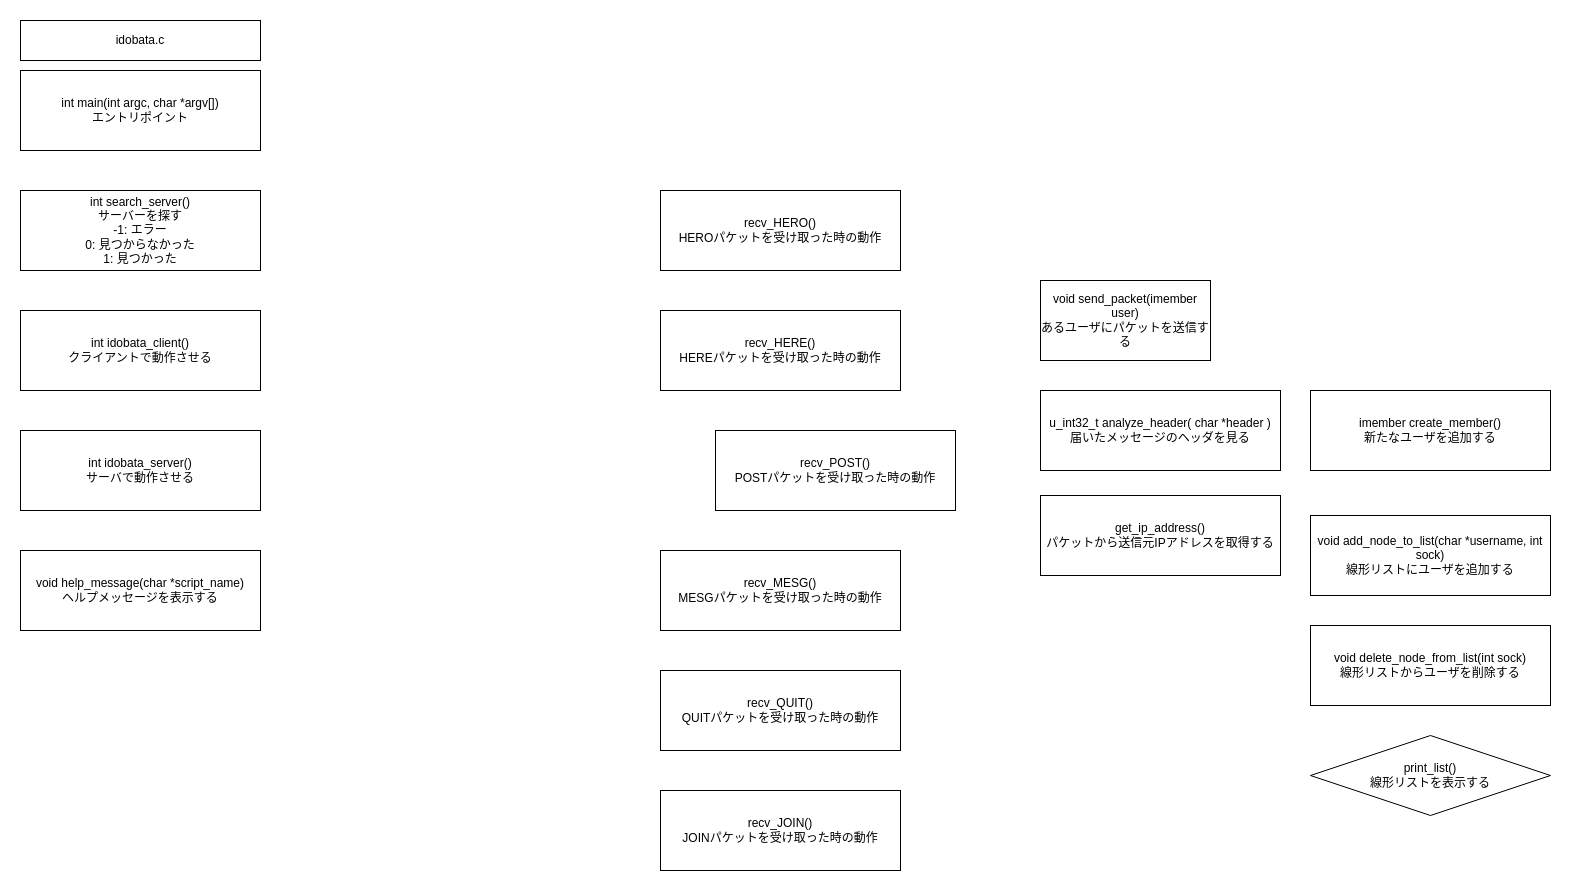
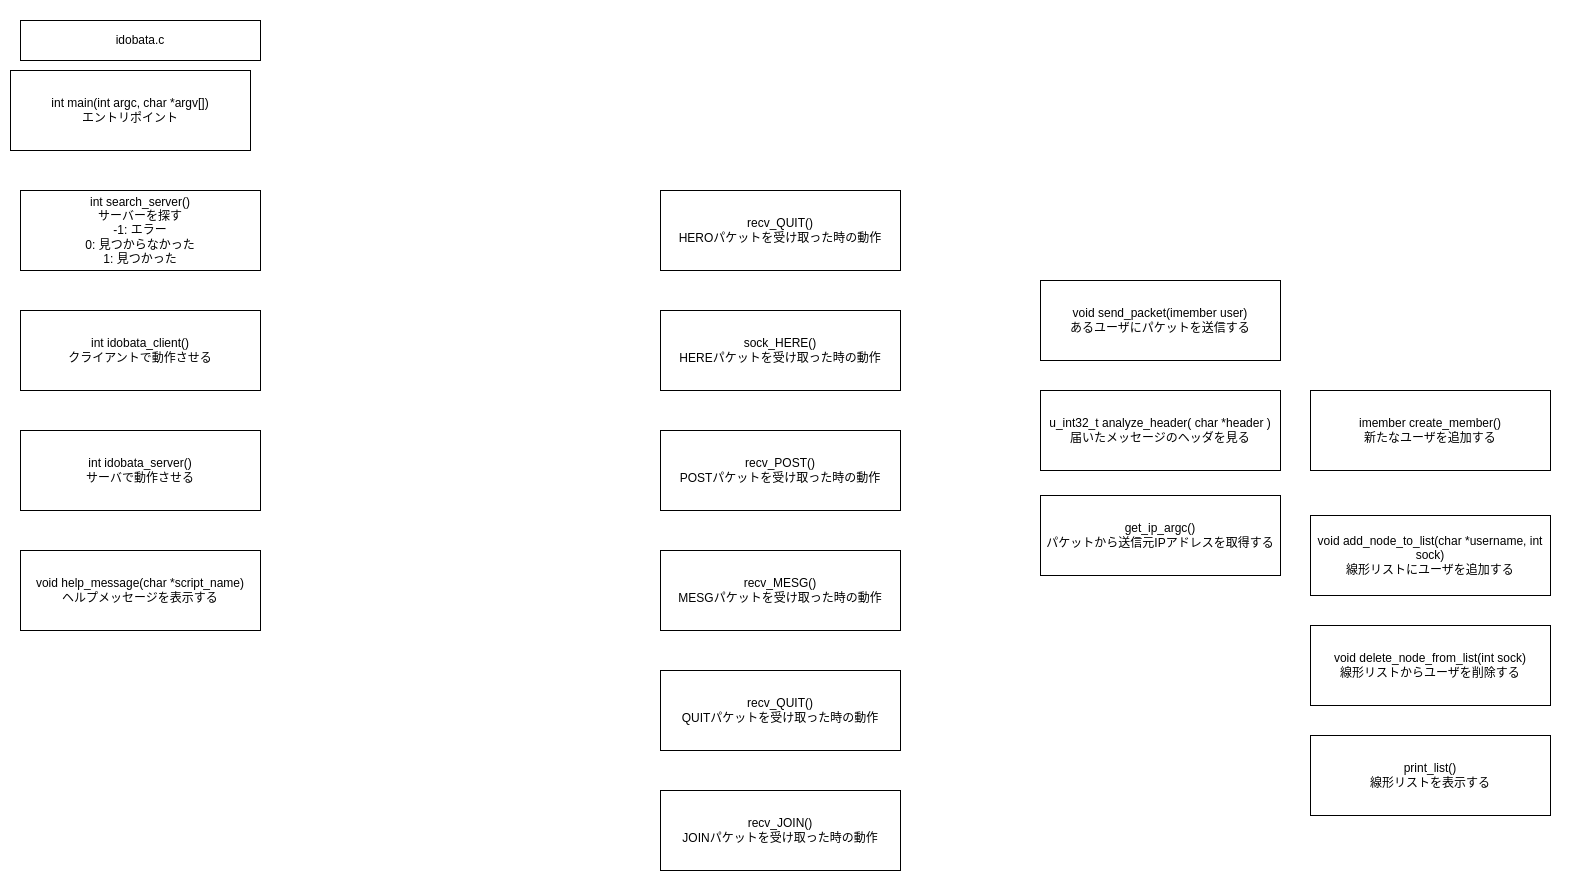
(141, 111) -> (131, 111)
(781, 231) -> (781, 231)
(1126, 321) -> (1161, 321)
(781, 351) -> (781, 351)
(836, 471) -> (781, 471)
(1161, 536) -> (1161, 536)
(1431, 776) -> (1431, 776)
